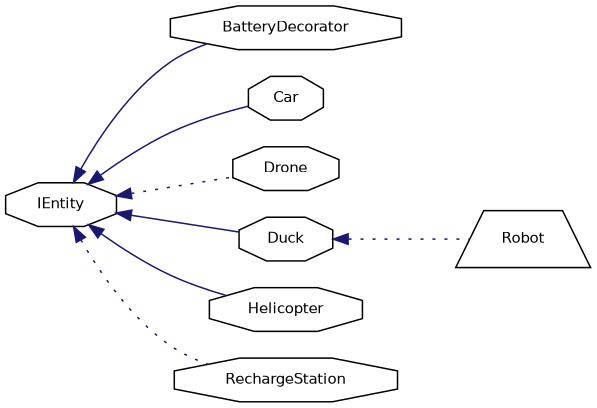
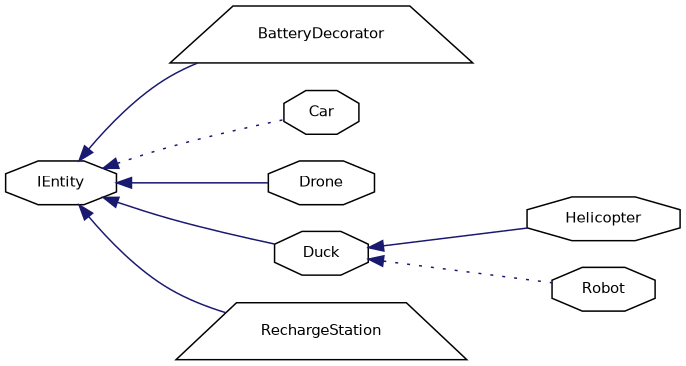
(286, 28) -> (321, 34)
(171, 132) -> (200, 139)
(182, 185) -> (200, 183)
(523, 239) -> (604, 289)
(161, 270) -> (455, 237)
(134, 313) -> (150, 276)
(286, 380) -> (321, 331)
